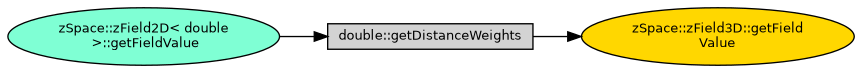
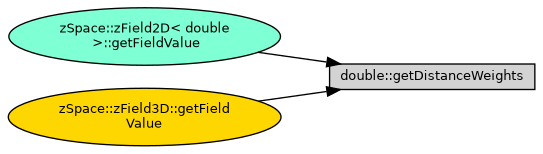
(550, 37) -> (293, 96)
